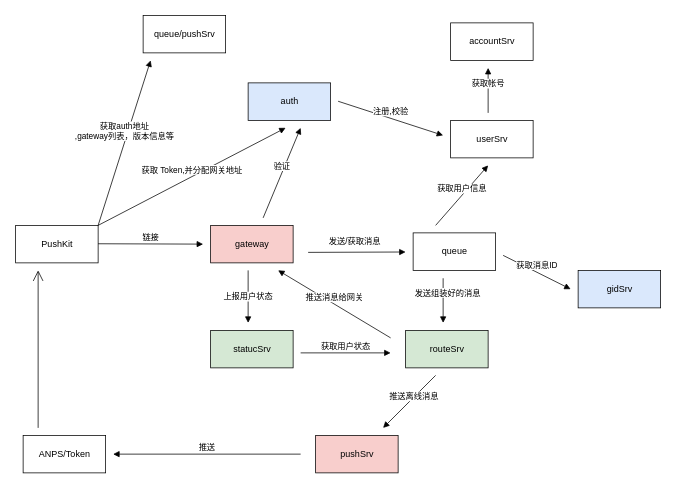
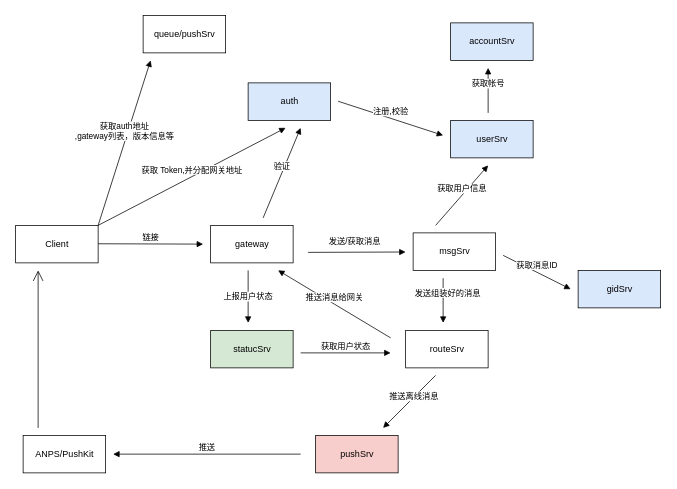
(492, 42) -> (492, 42)
(492, 139) -> (492, 139)
(57, 244) -> (57, 244)
(252, 244) -> (252, 244)
(455, 252) -> (455, 252)
(447, 349) -> (447, 349)
(65, 454) -> (65, 454)
